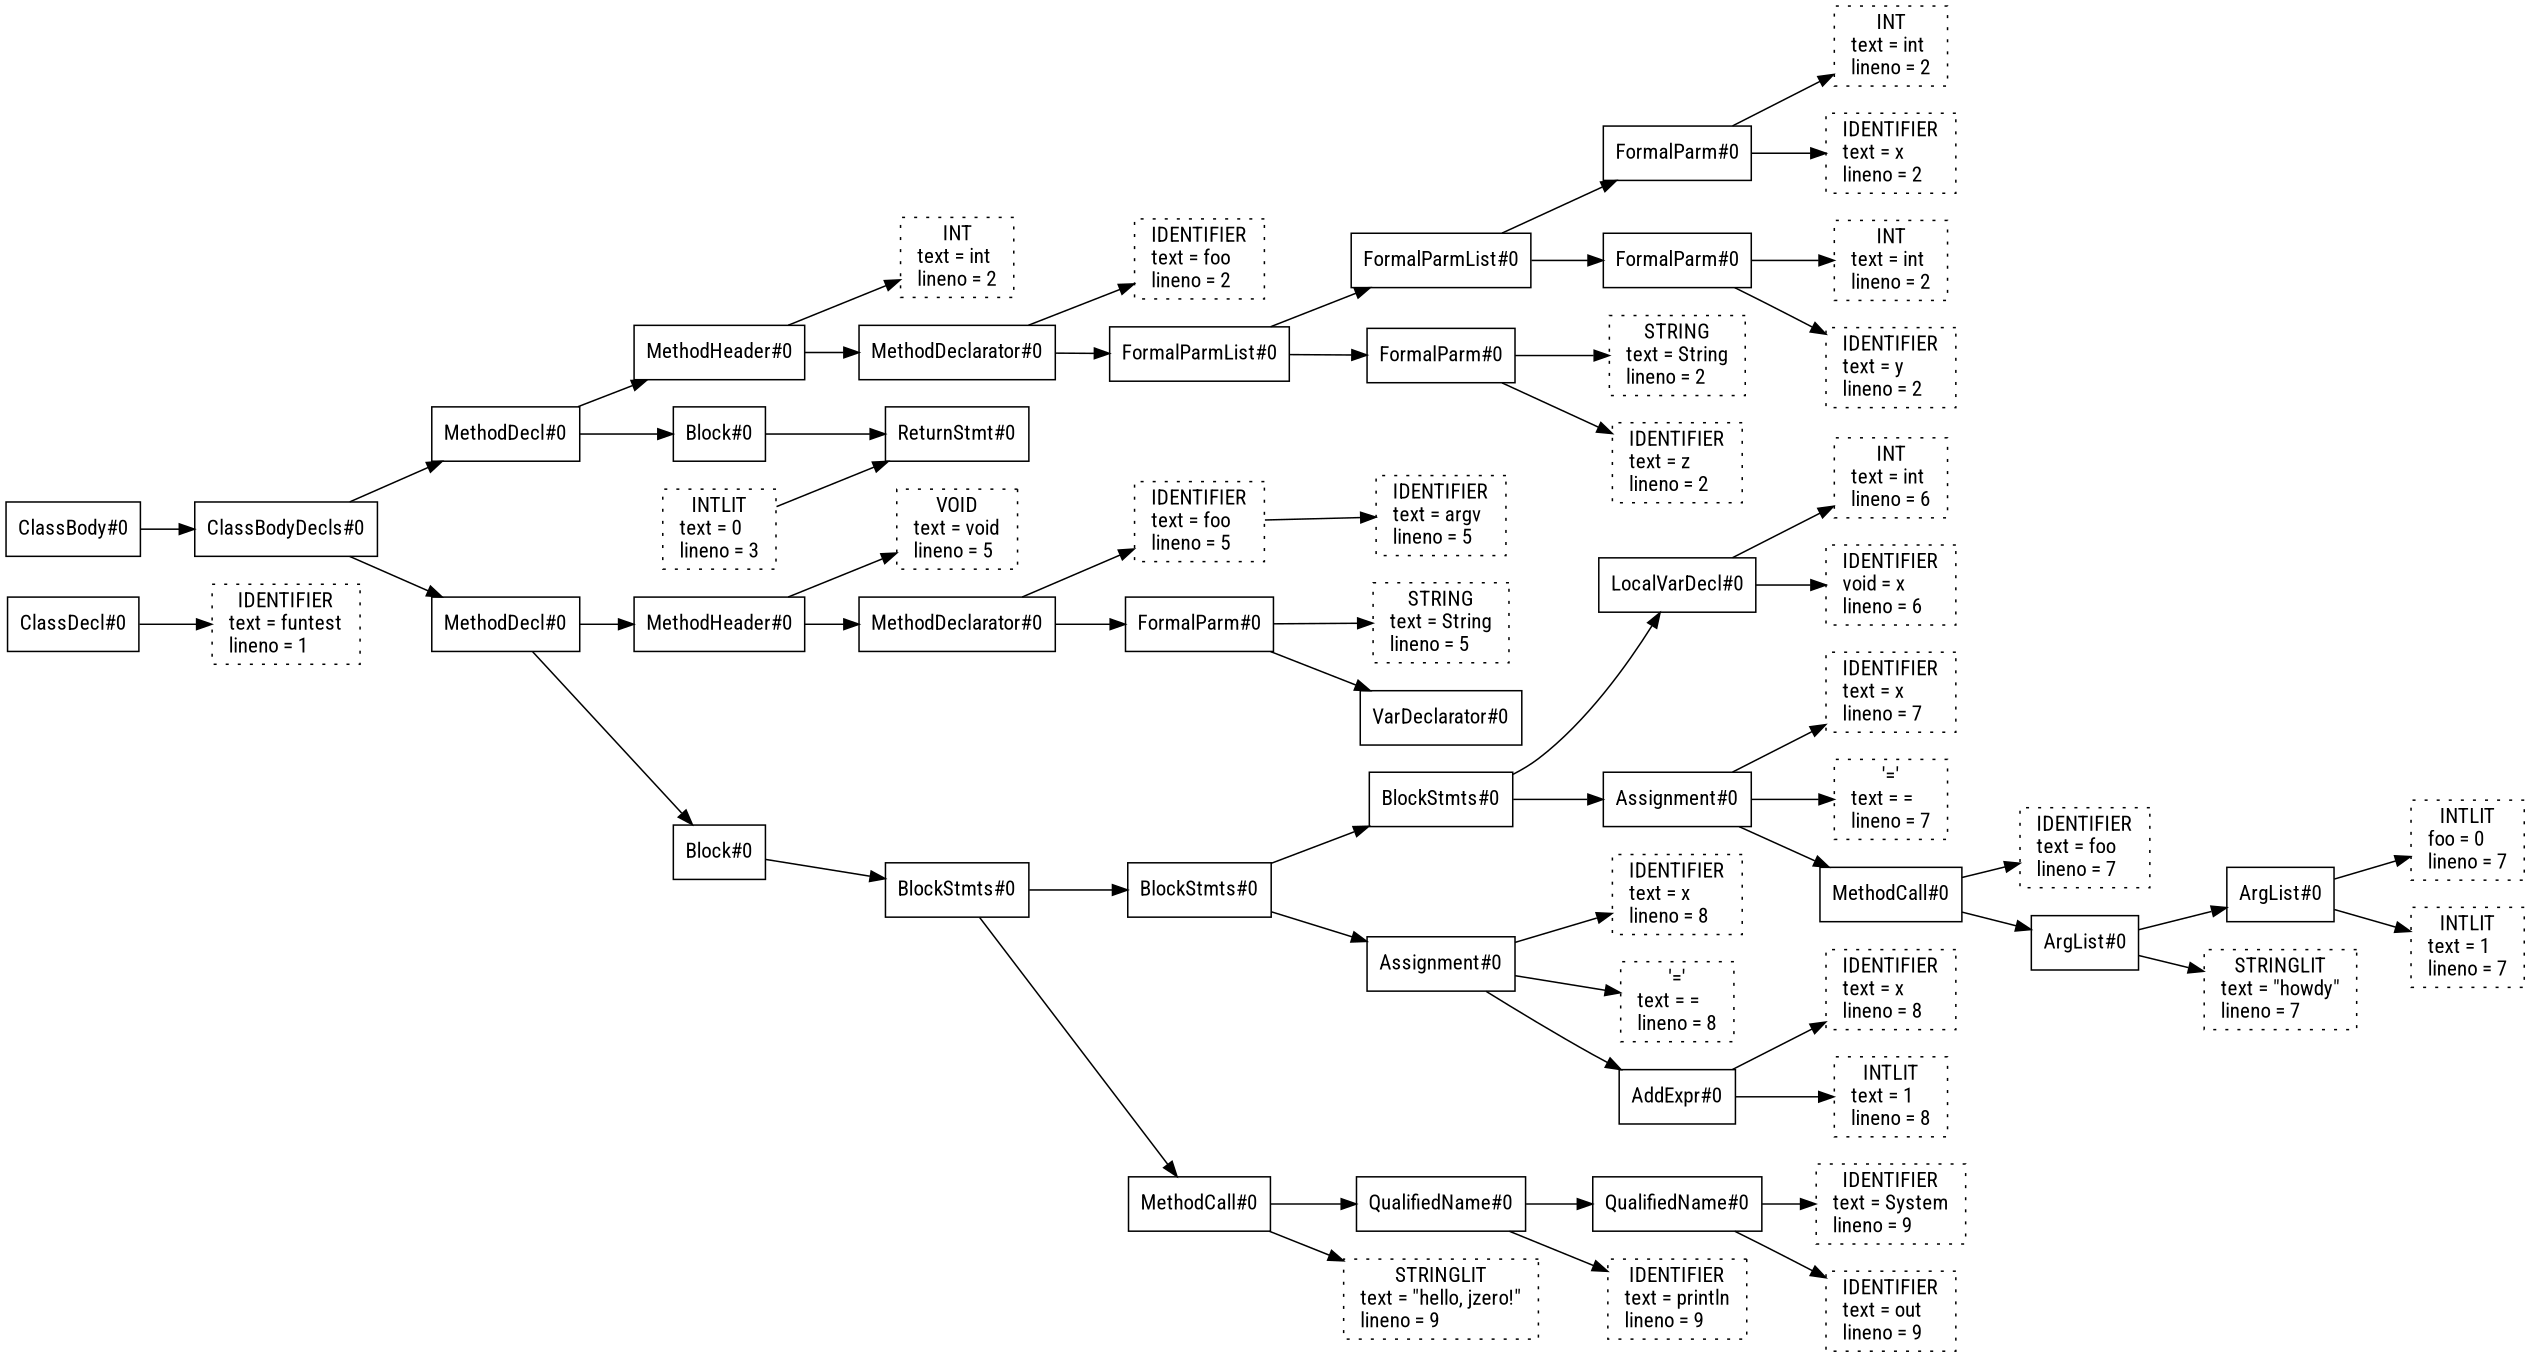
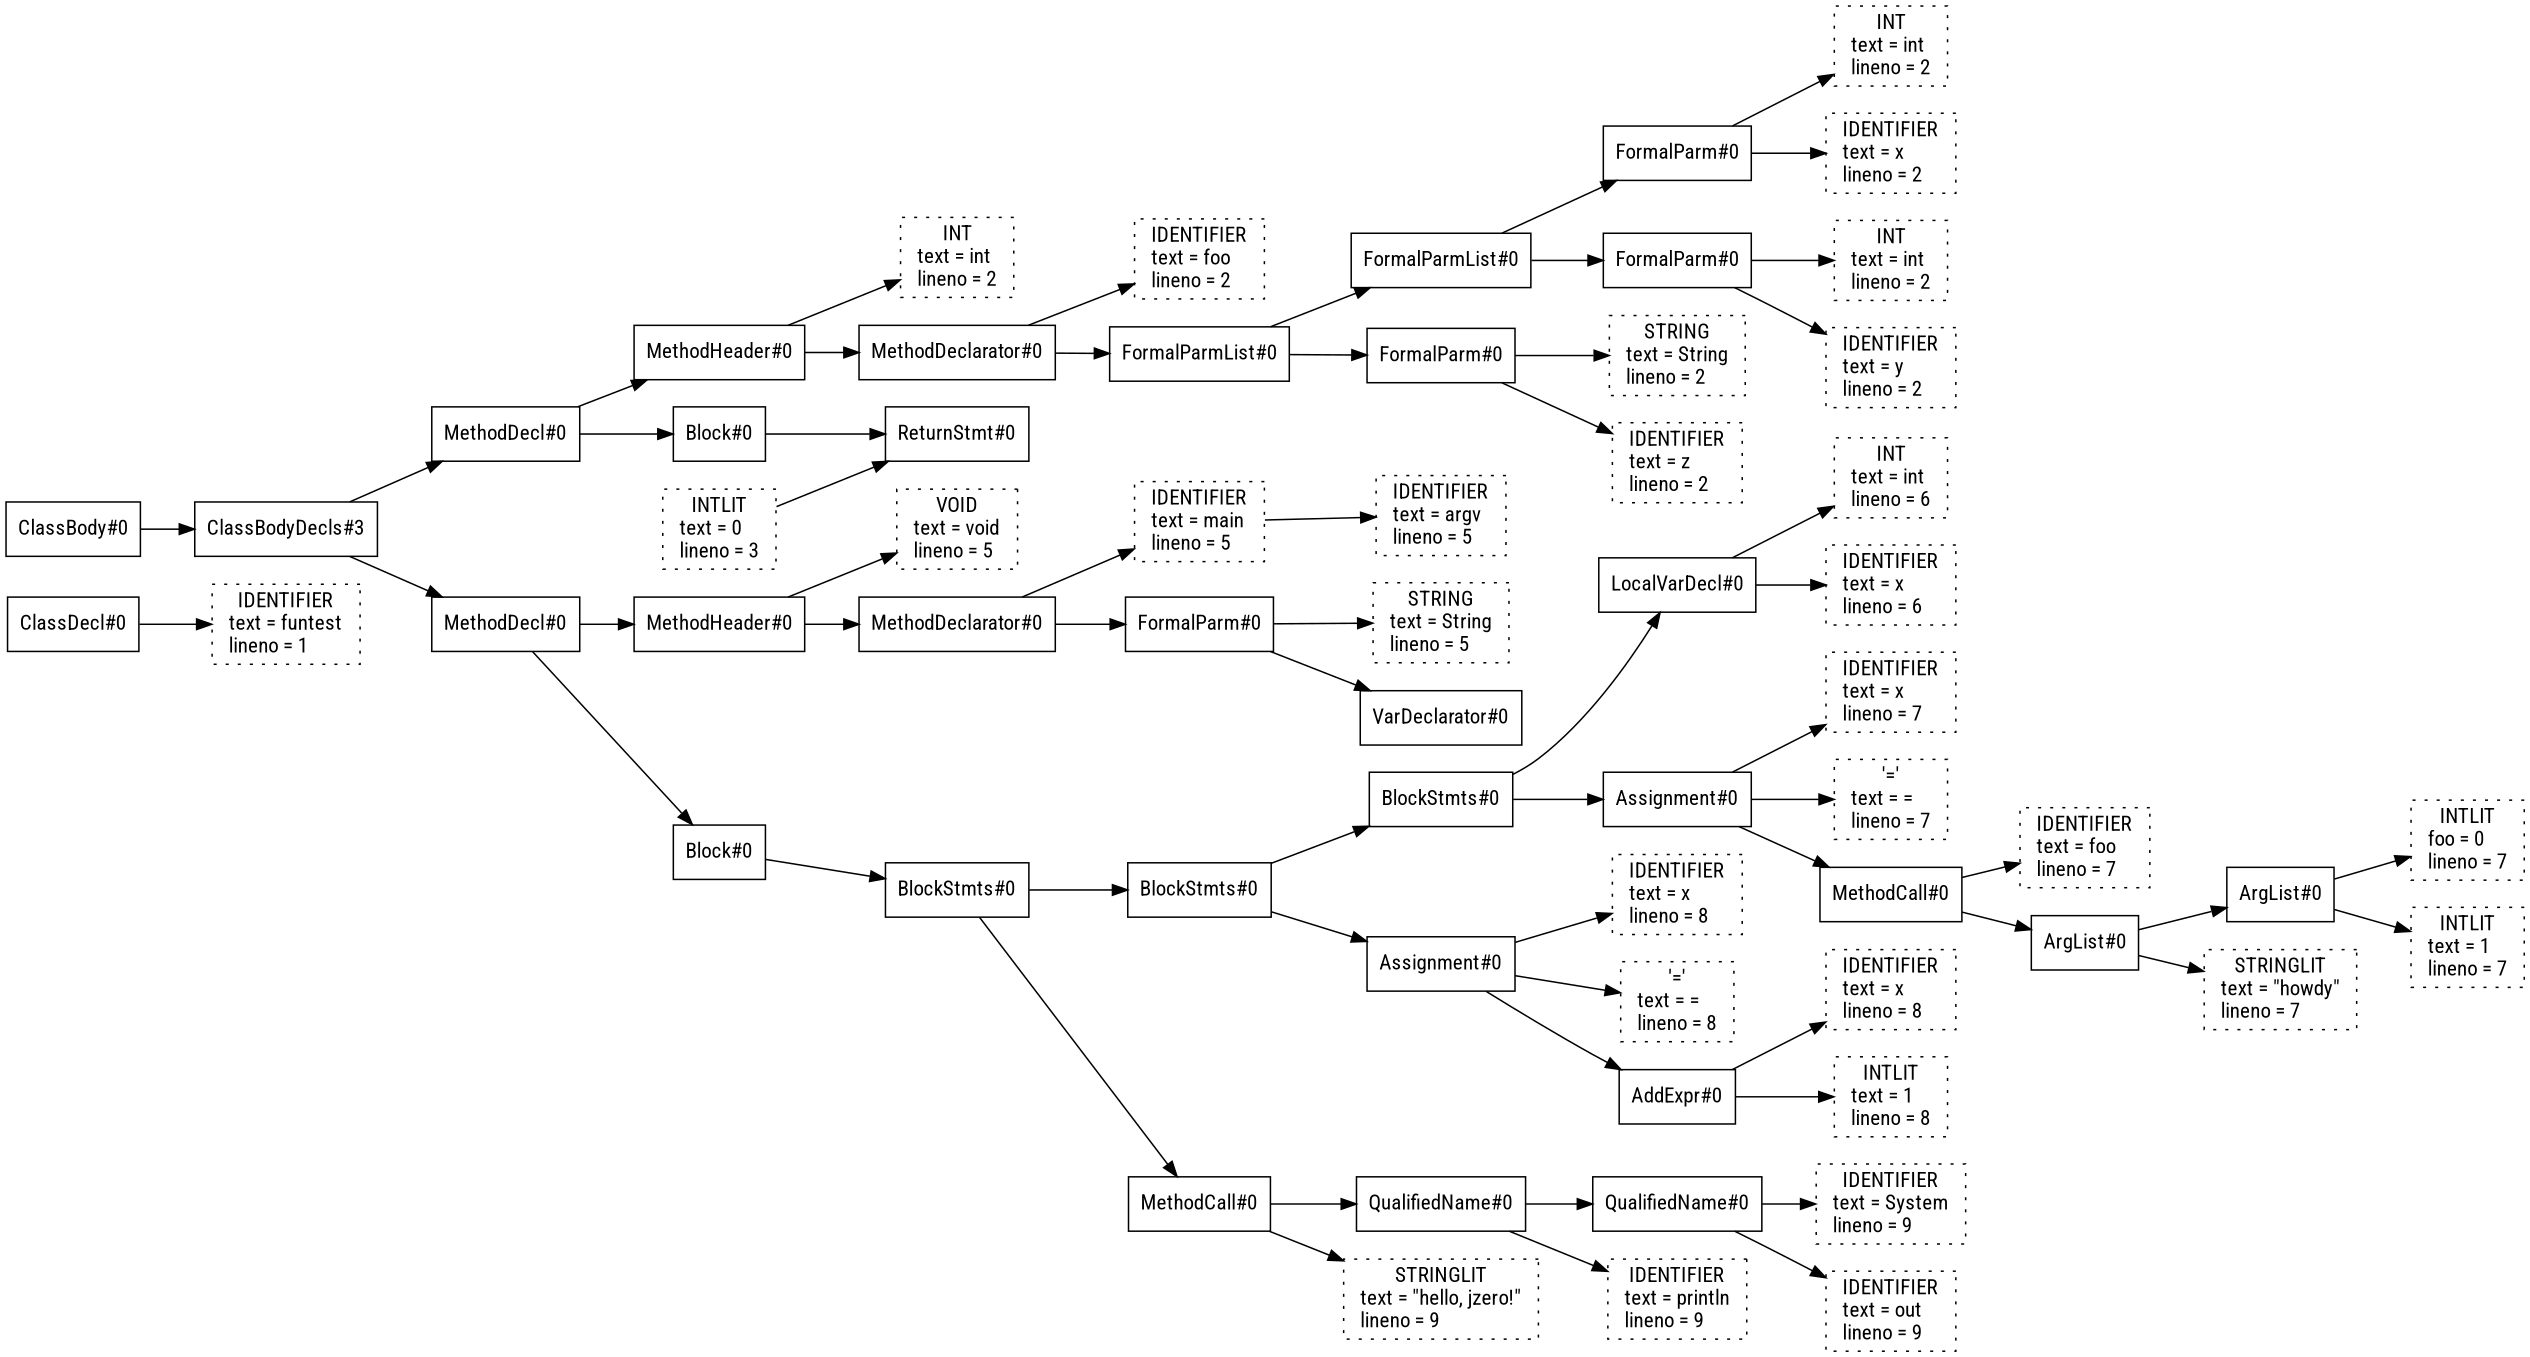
(1199, 522) -> (1199, 522)
(286, 529) -> (286, 529)
(1891, 585) -> (1891, 585)
